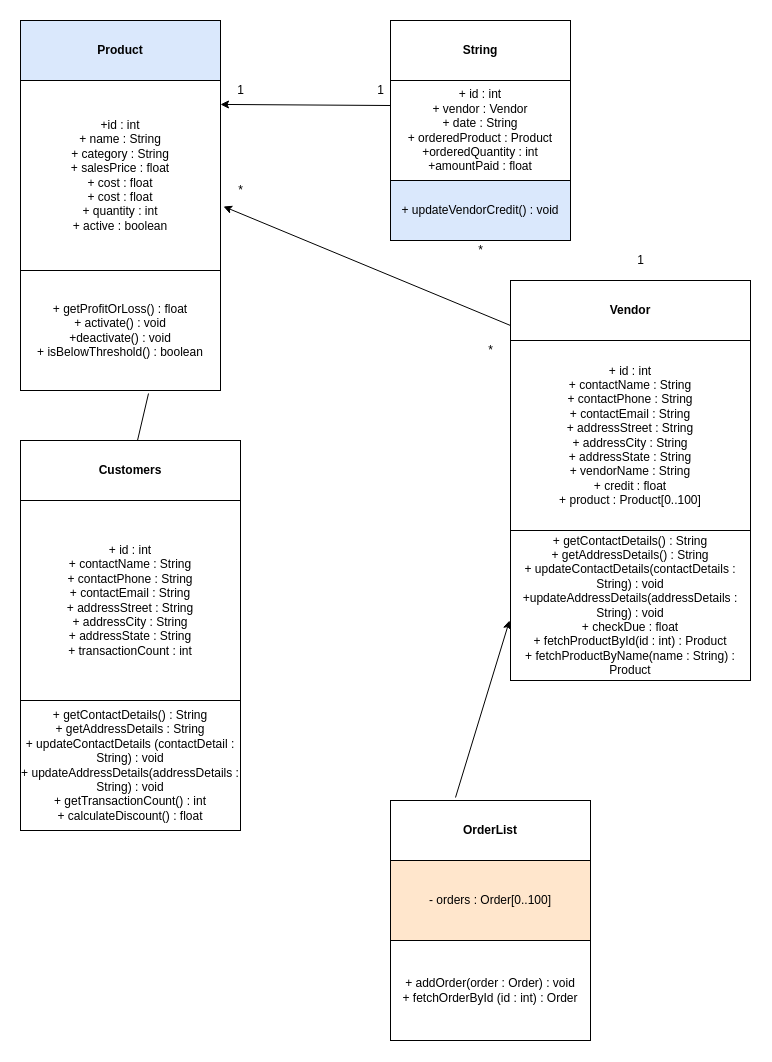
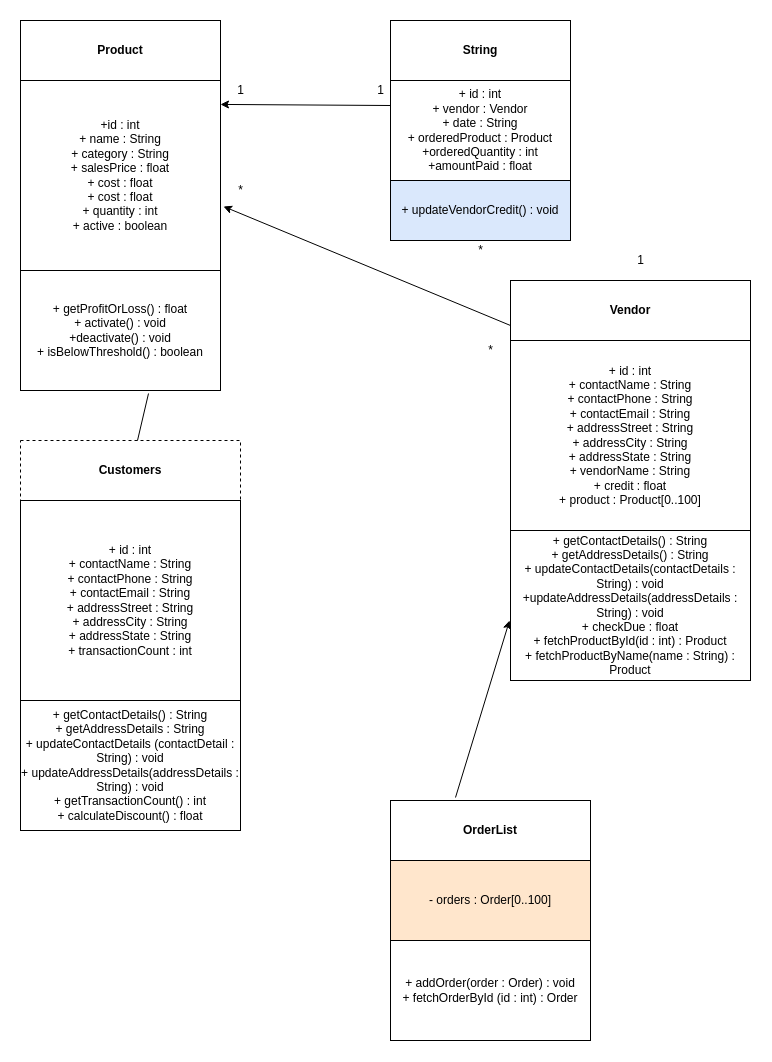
(121, 51) -> (121, 51)
(131, 471) -> (131, 471)
